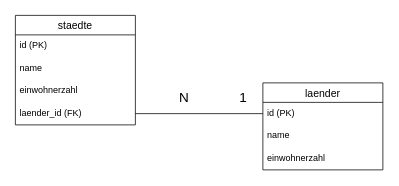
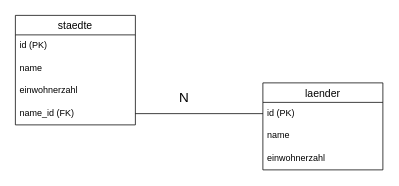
(243, 98) -> none
(54, 113) -> (47, 113)
